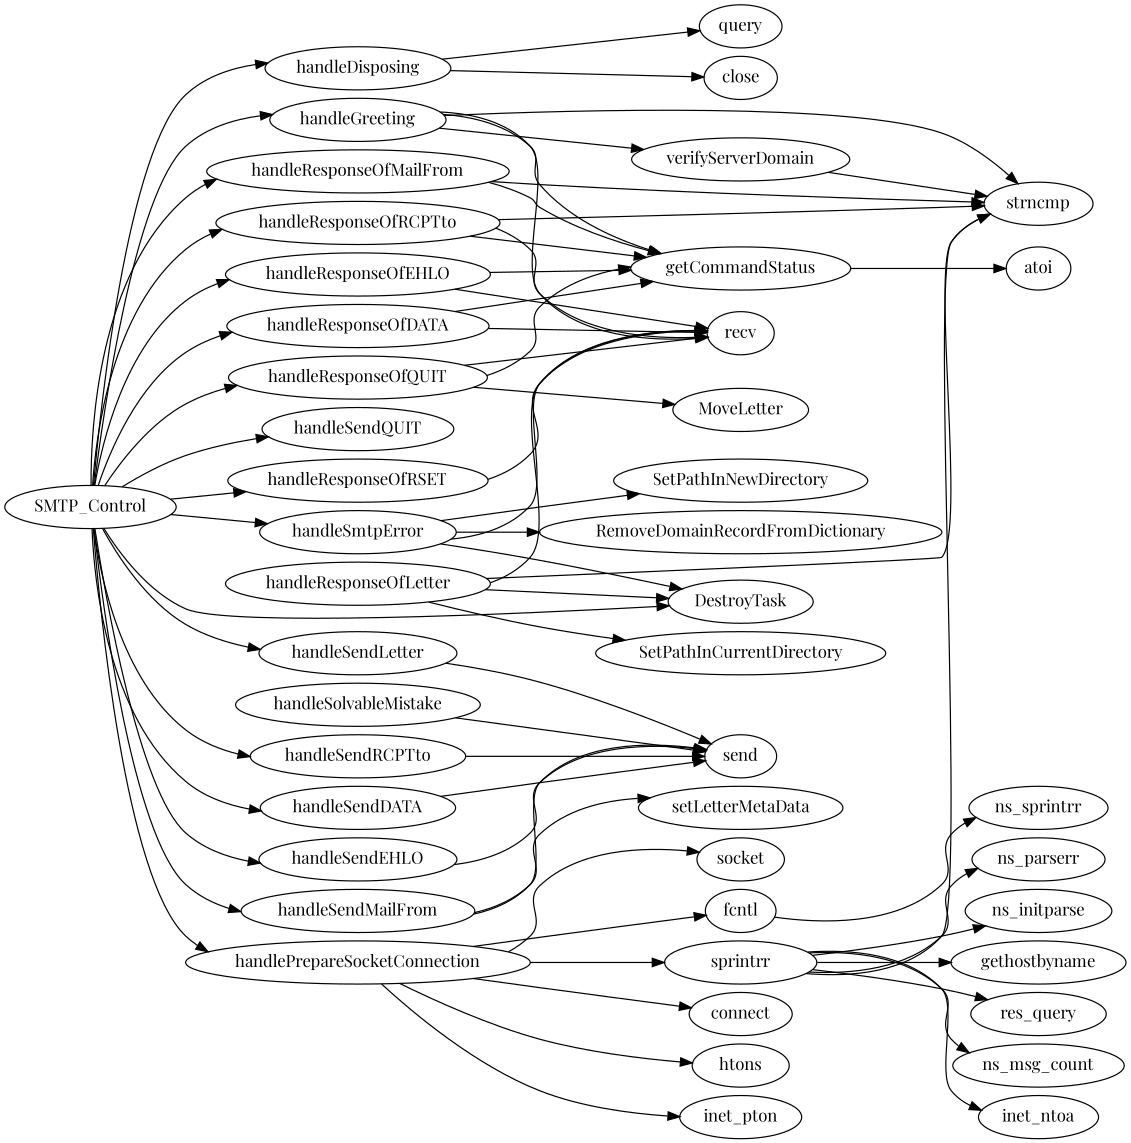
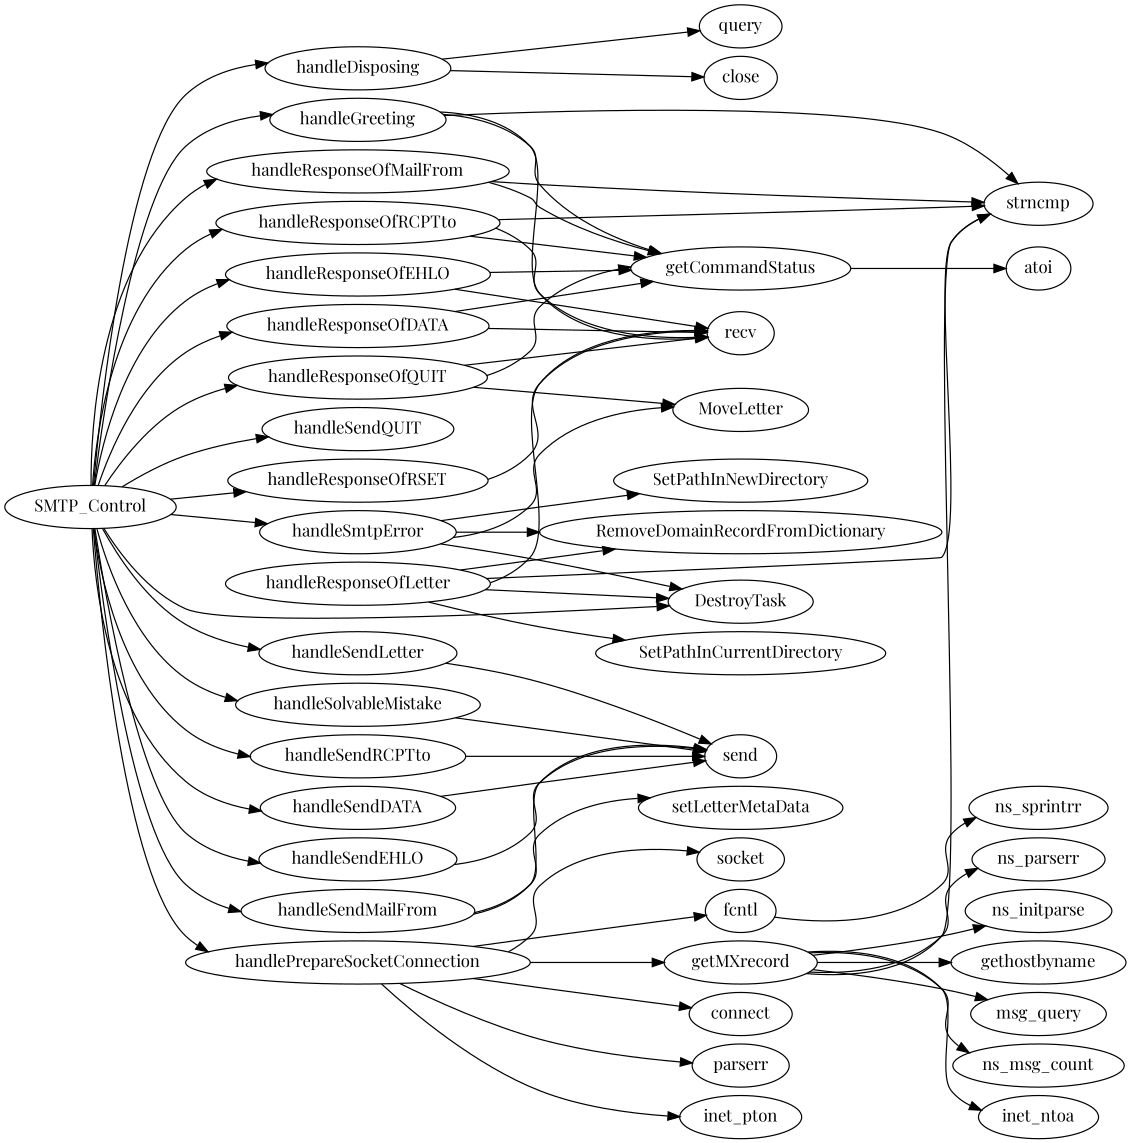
(741, 159) -> none
(534, 404) -> (542, 452)
none -> (510, 563)
none -> (141, 630)
(741, 962) -> (741, 962)
(1039, 1014) -> (1039, 1014)
(741, 1066) -> (741, 1066)
